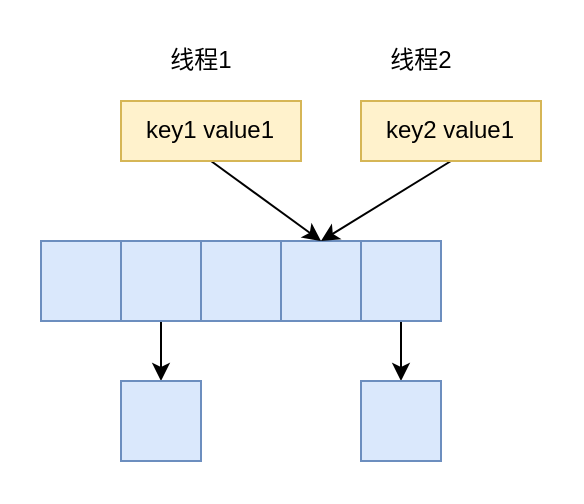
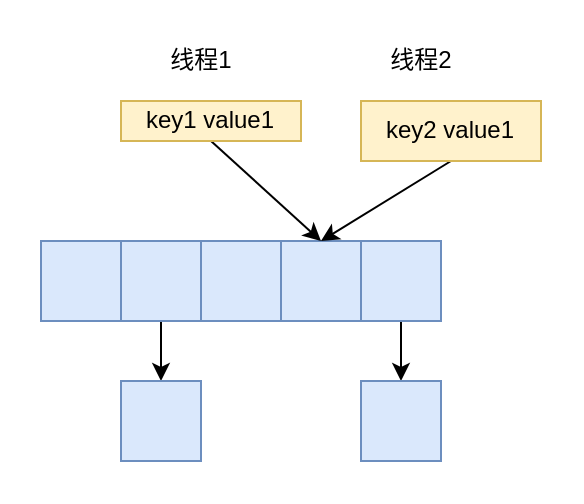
(211, 131) -> (211, 121)
